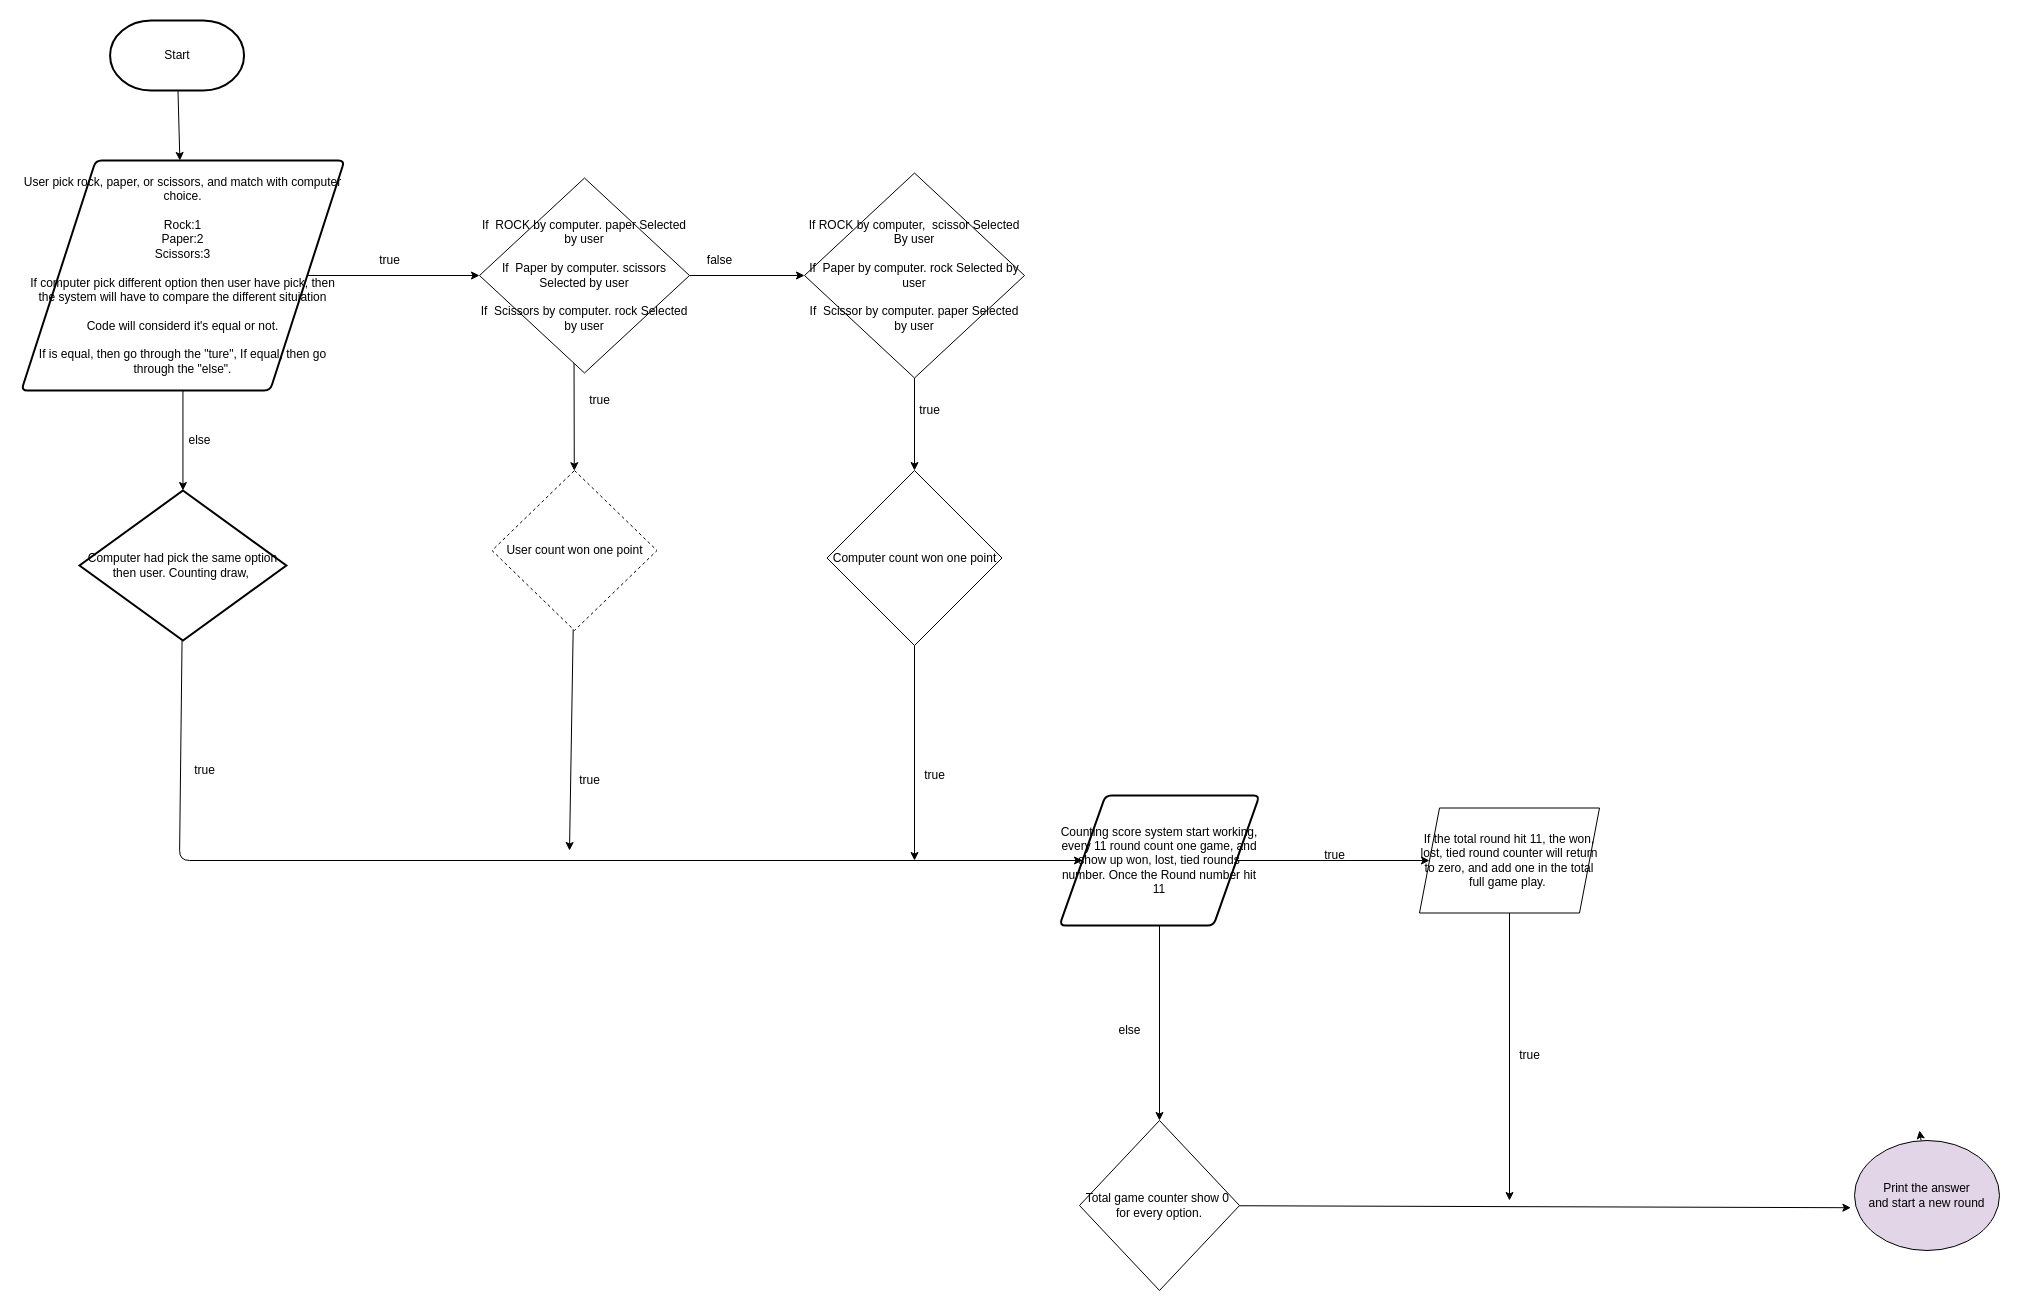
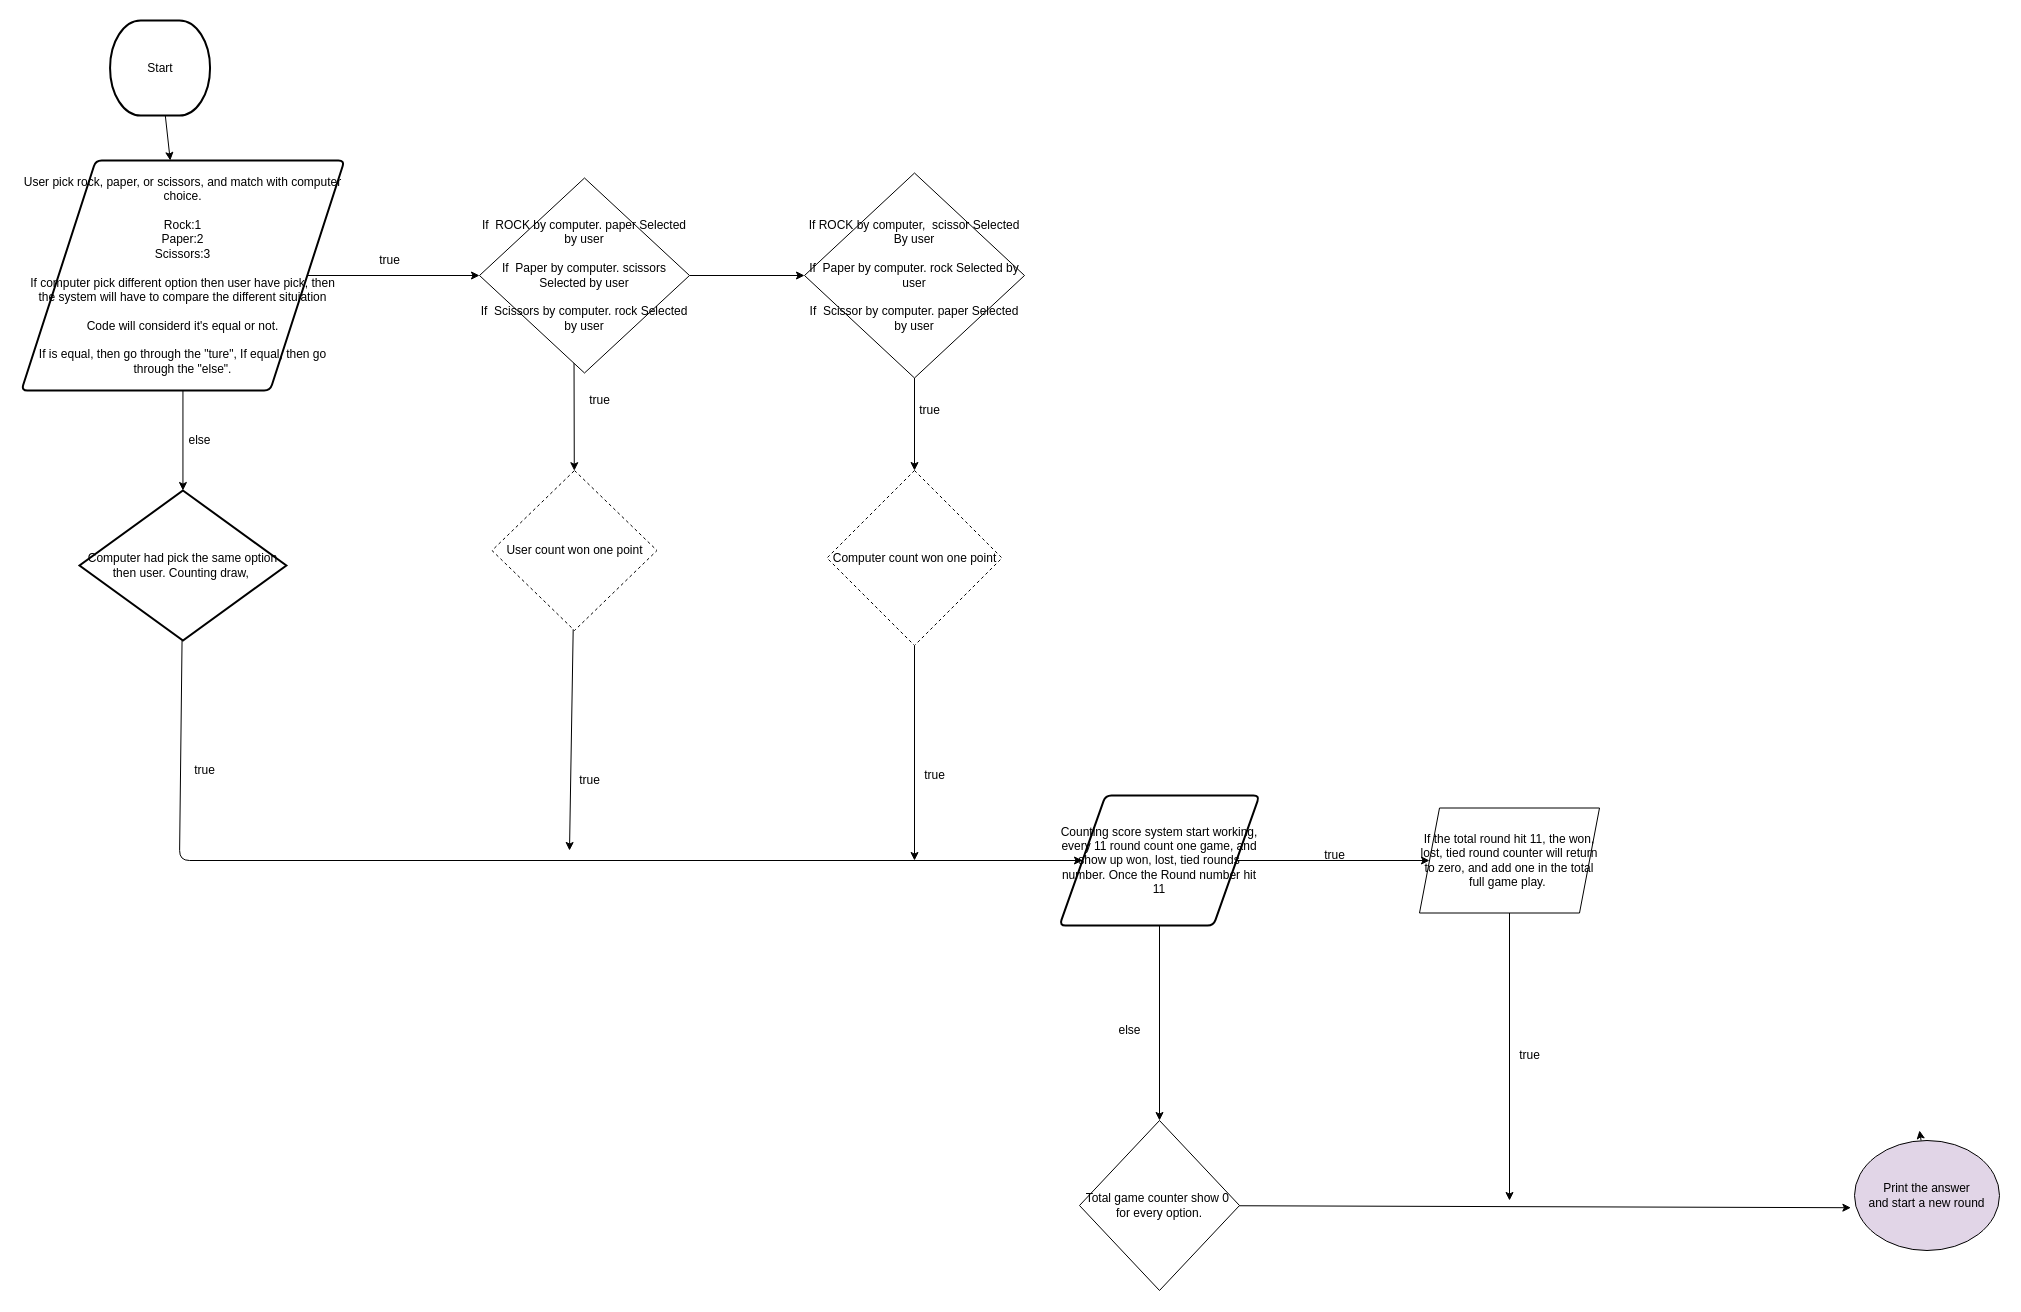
(177, 56) -> (160, 68)
(720, 261) -> none
(915, 558) -> (915, 558)
